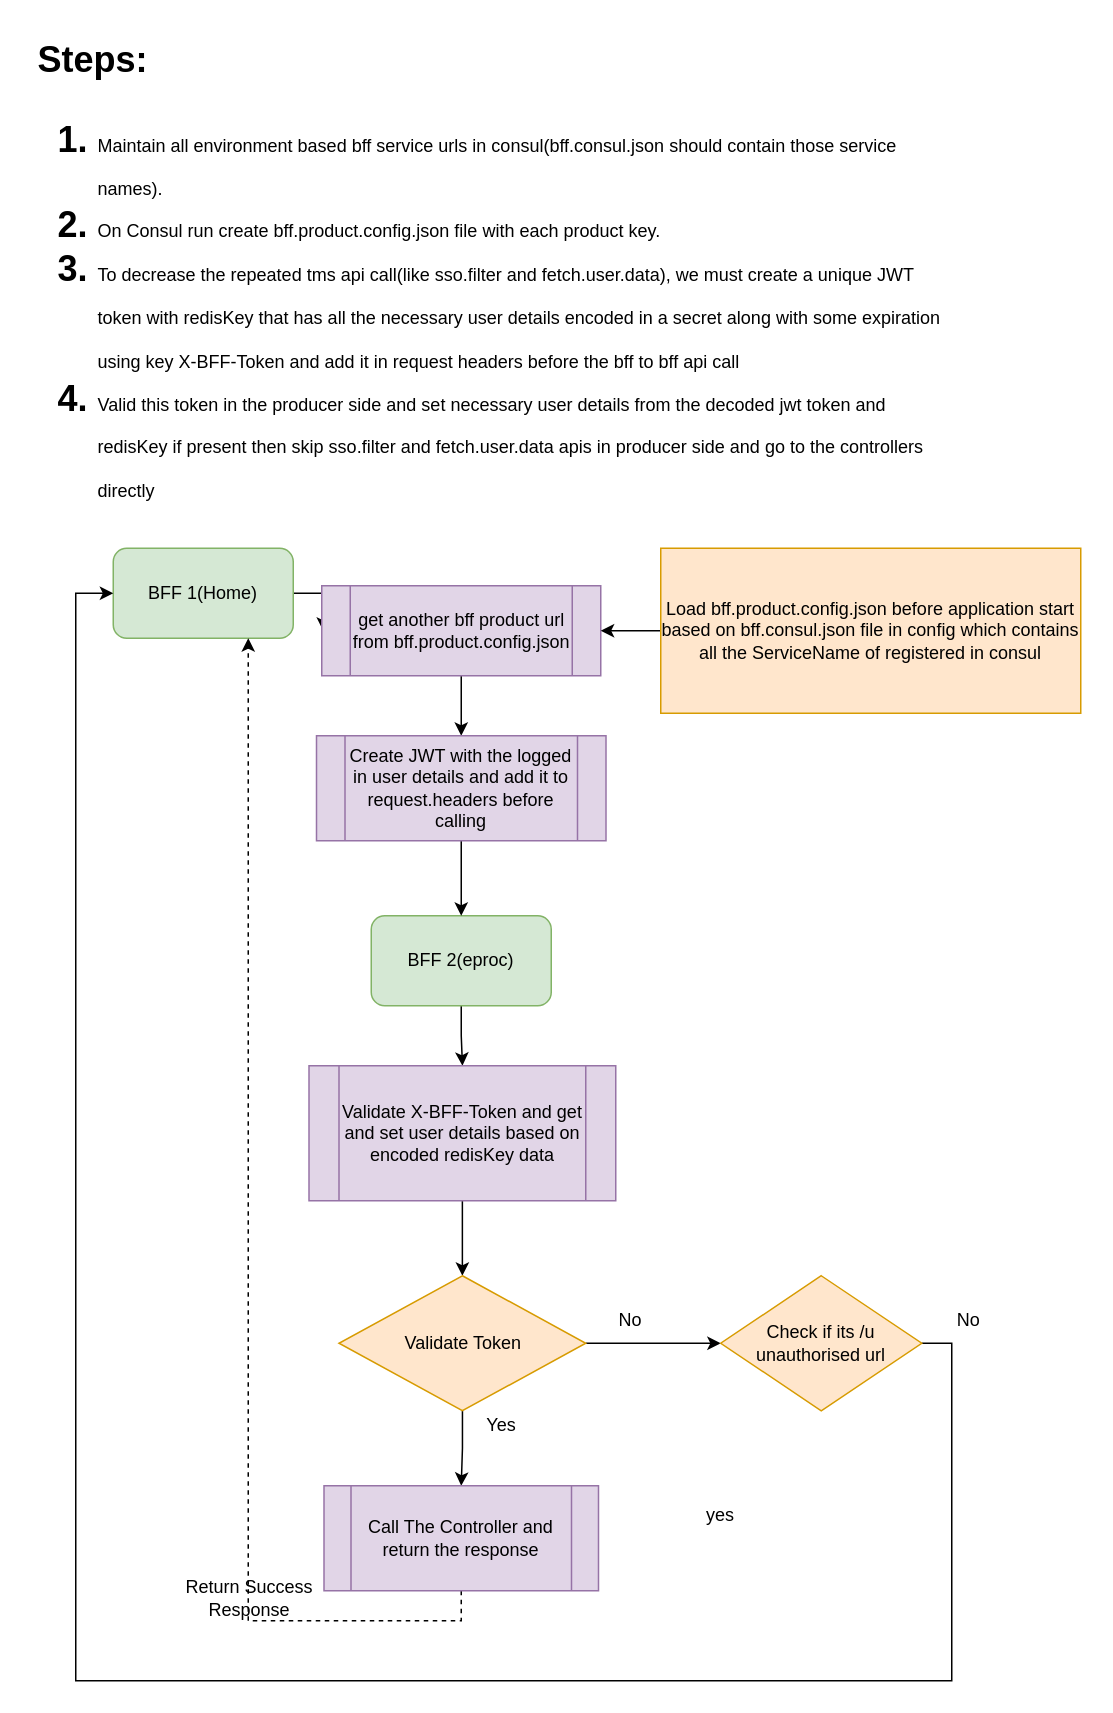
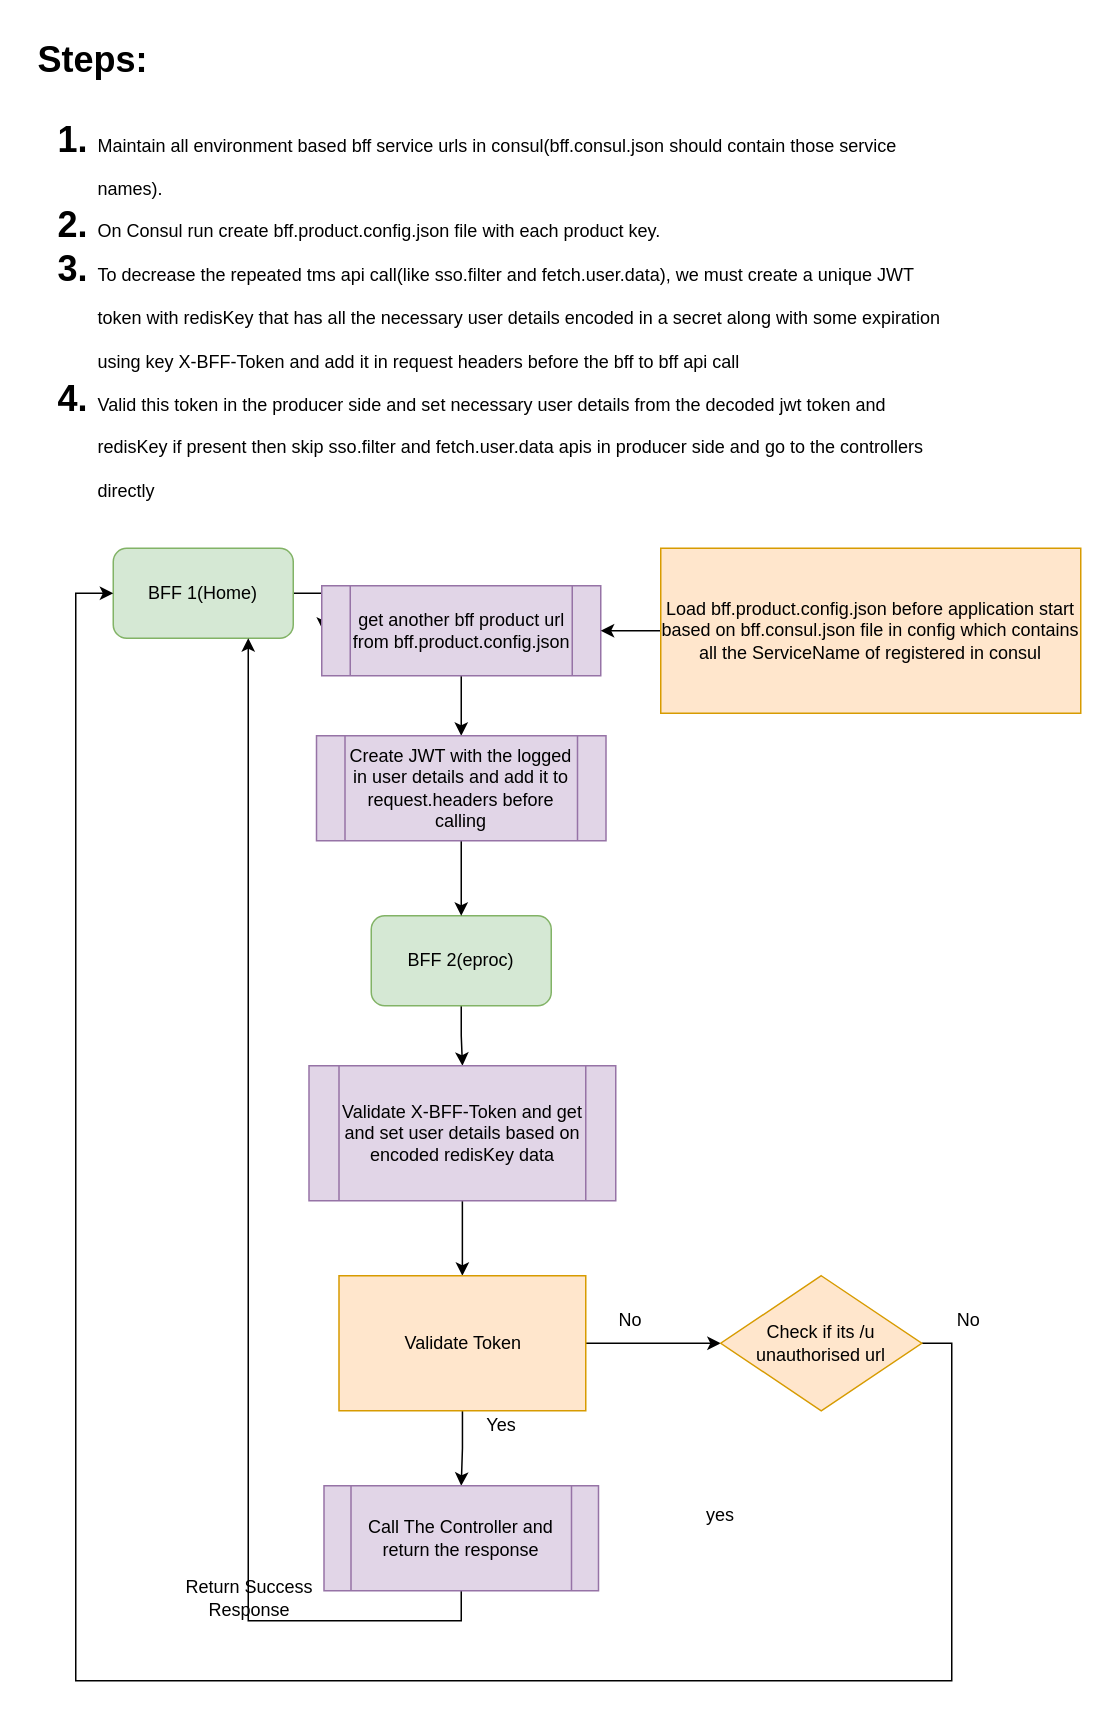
(248, 1255) -> (248, 1255)
(462, 1343) -> (462, 1343)
